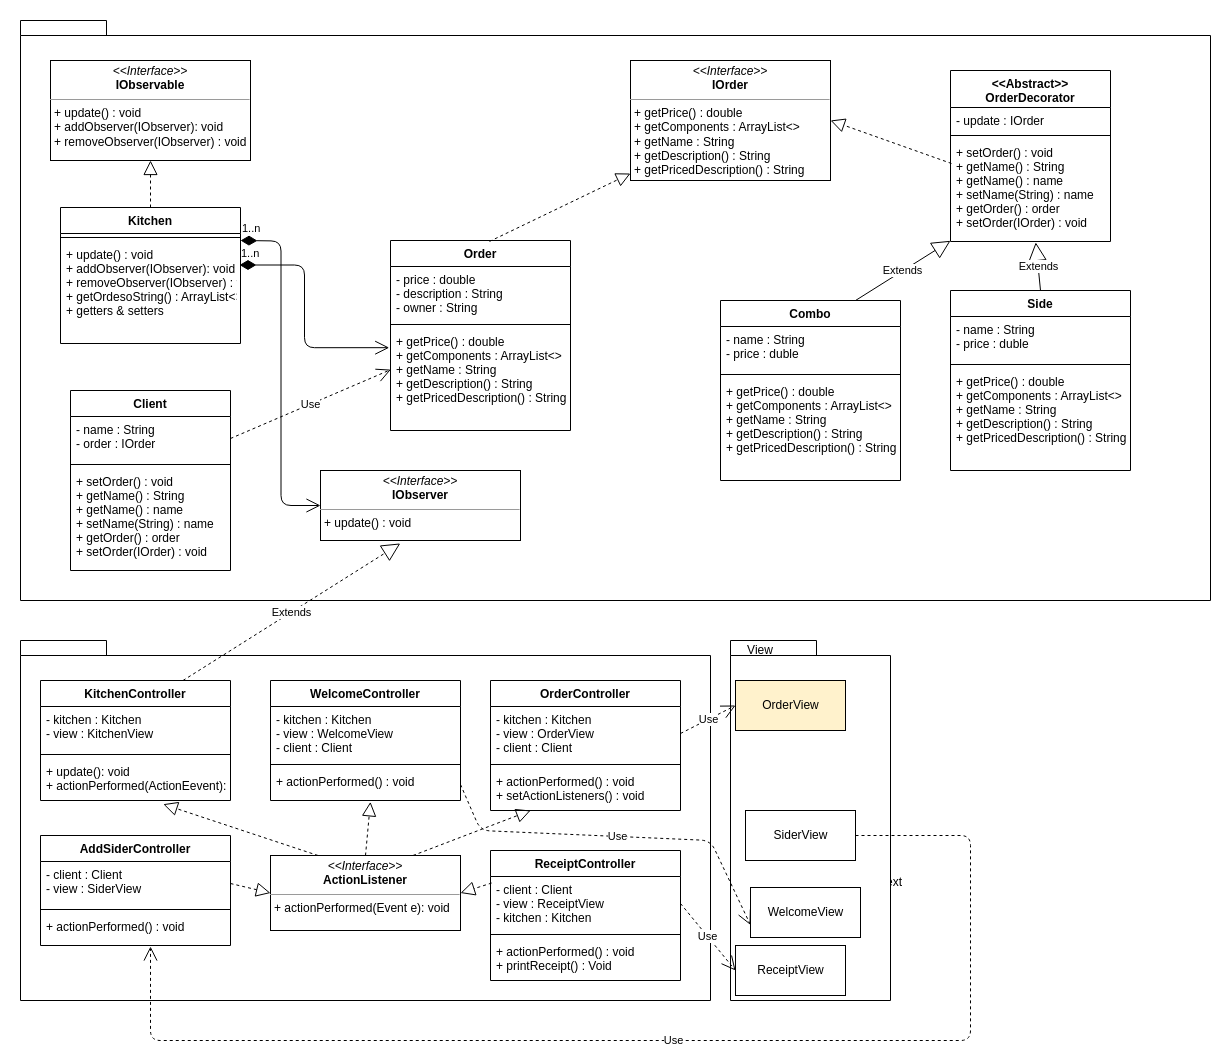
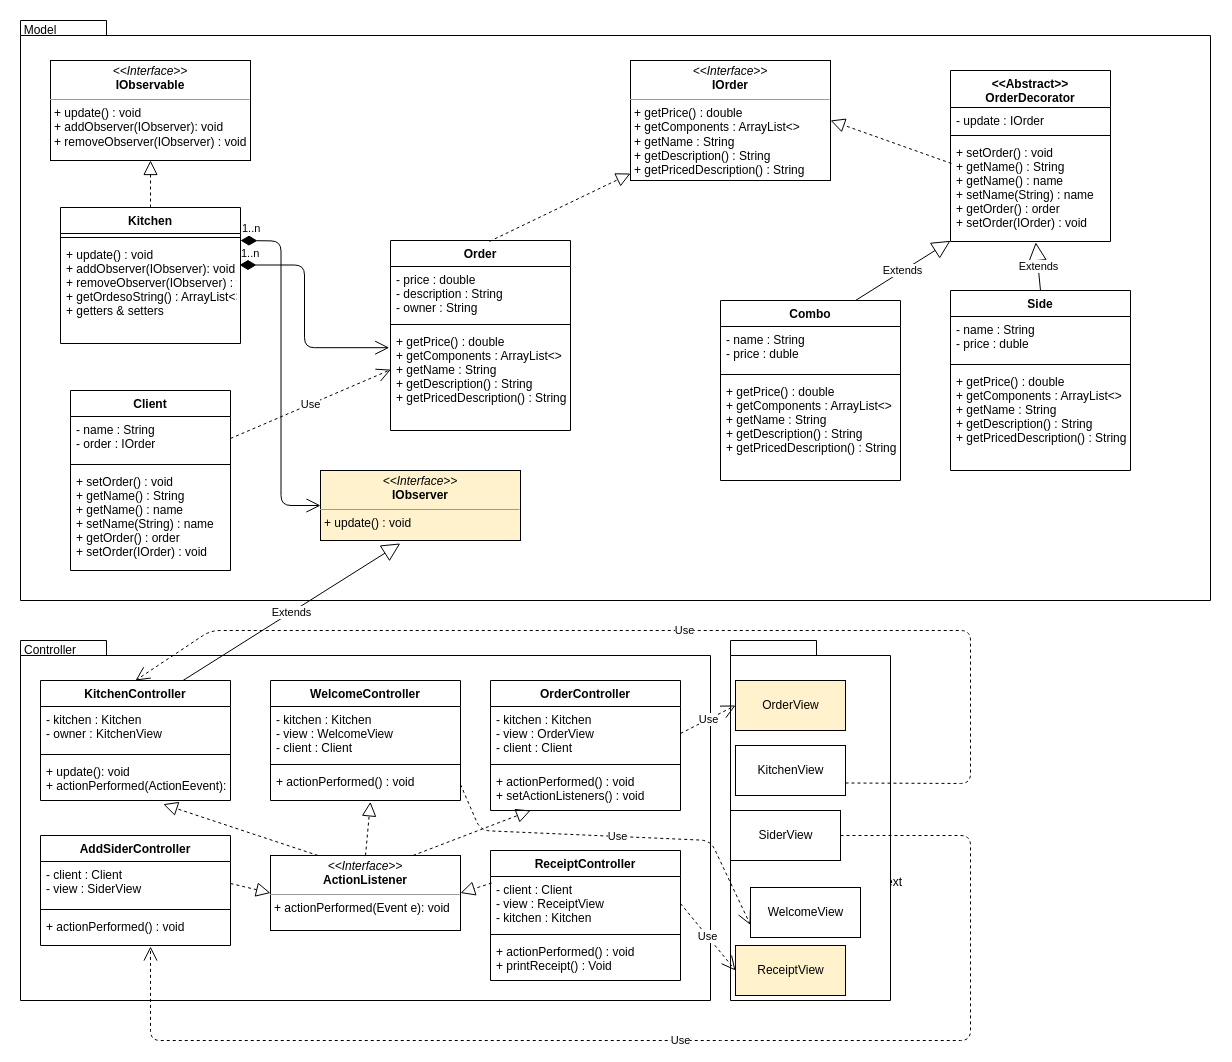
none -> (41, 31)
(421, 506) -> (421, 506)
none -> (682, 631)
(231, 650) -> (231, 650)
none -> (51, 651)
(761, 651) -> none
(100, 720) -> (100, 720)
none -> (791, 771)
(801, 836) -> (786, 836)
(791, 971) -> (791, 971)
